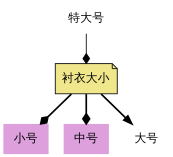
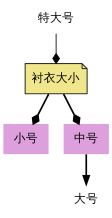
(113, 106) -> (86, 165)
